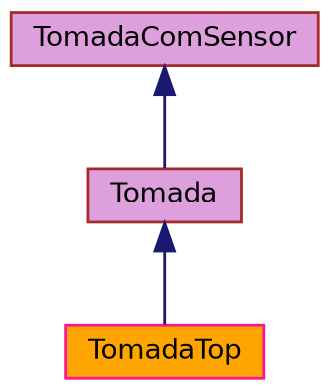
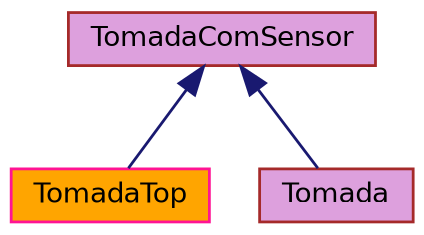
(165, 288) -> (157, 129)
